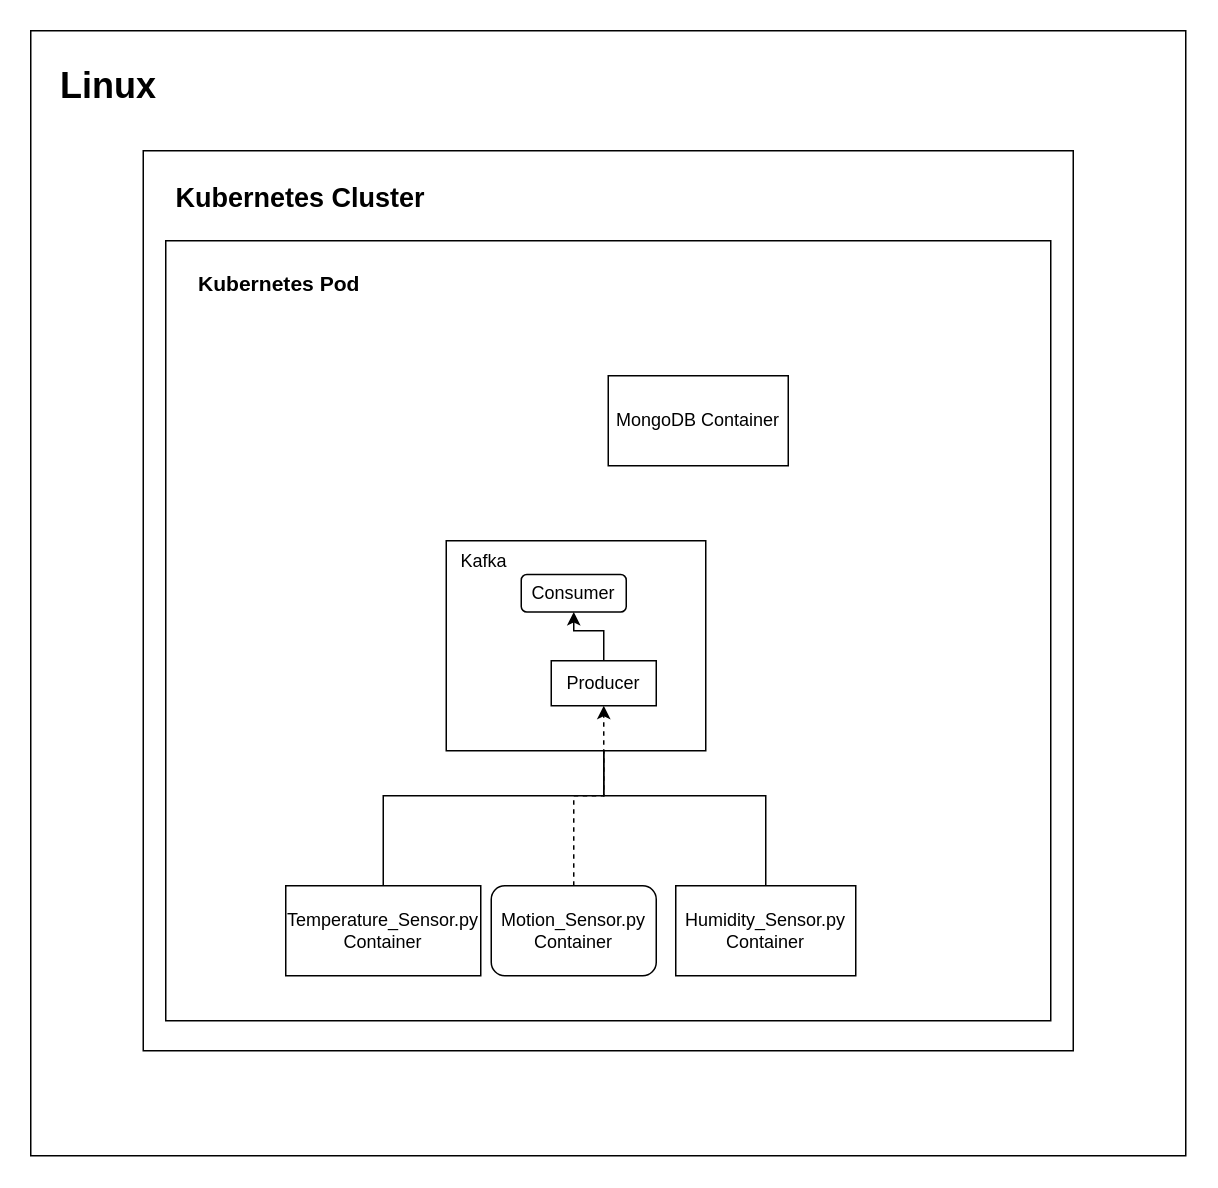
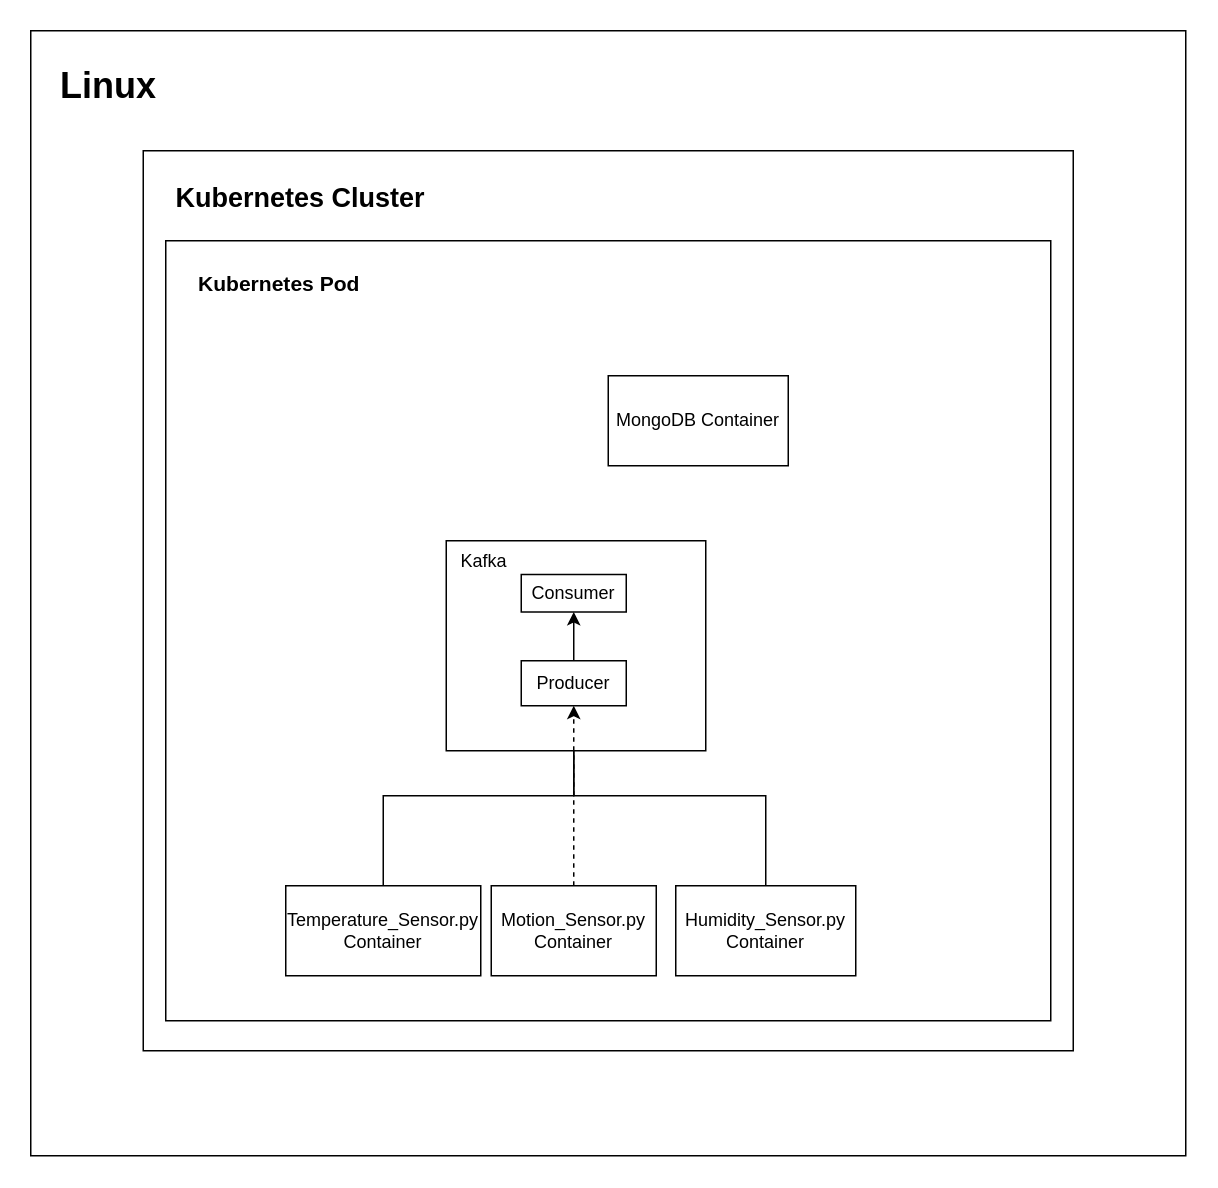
(574, 593) -> (574, 593)
(604, 683) -> (574, 683)
(574, 931) -> (574, 931)
